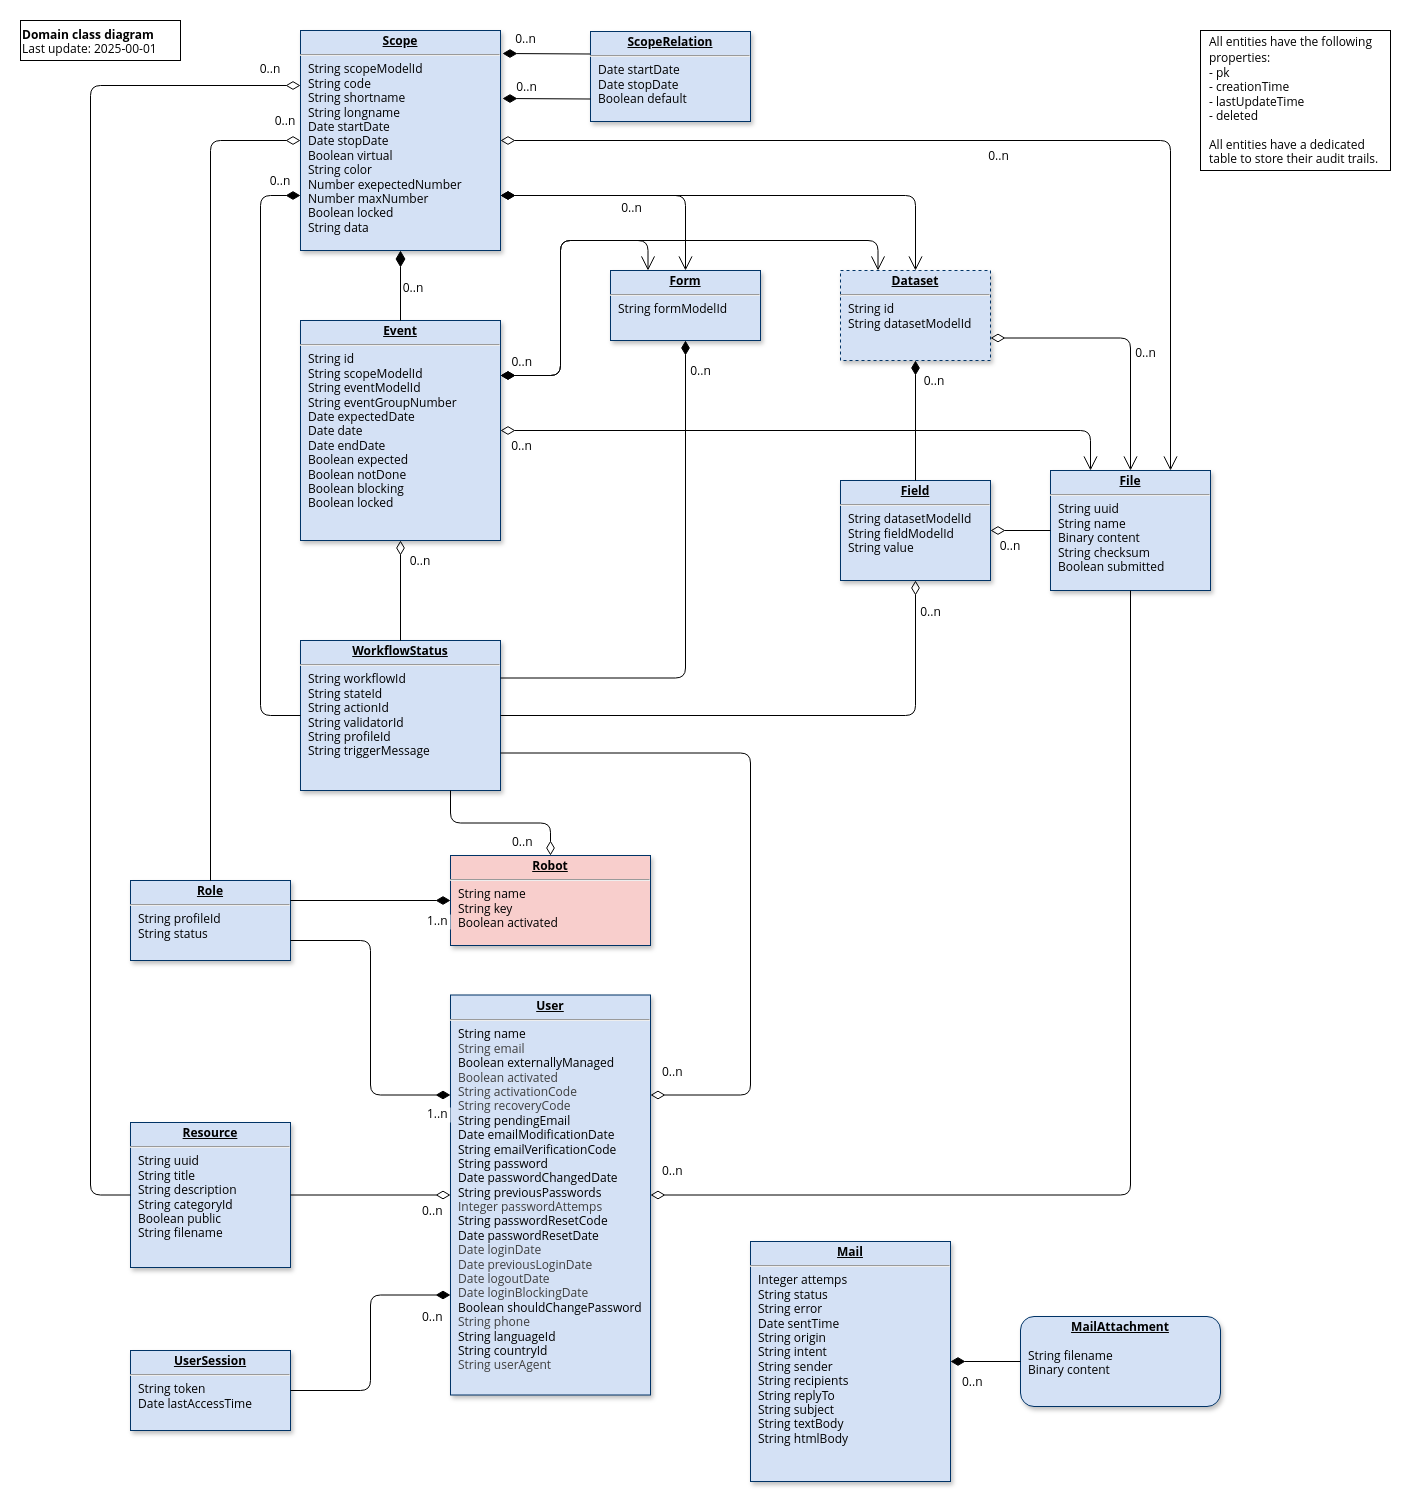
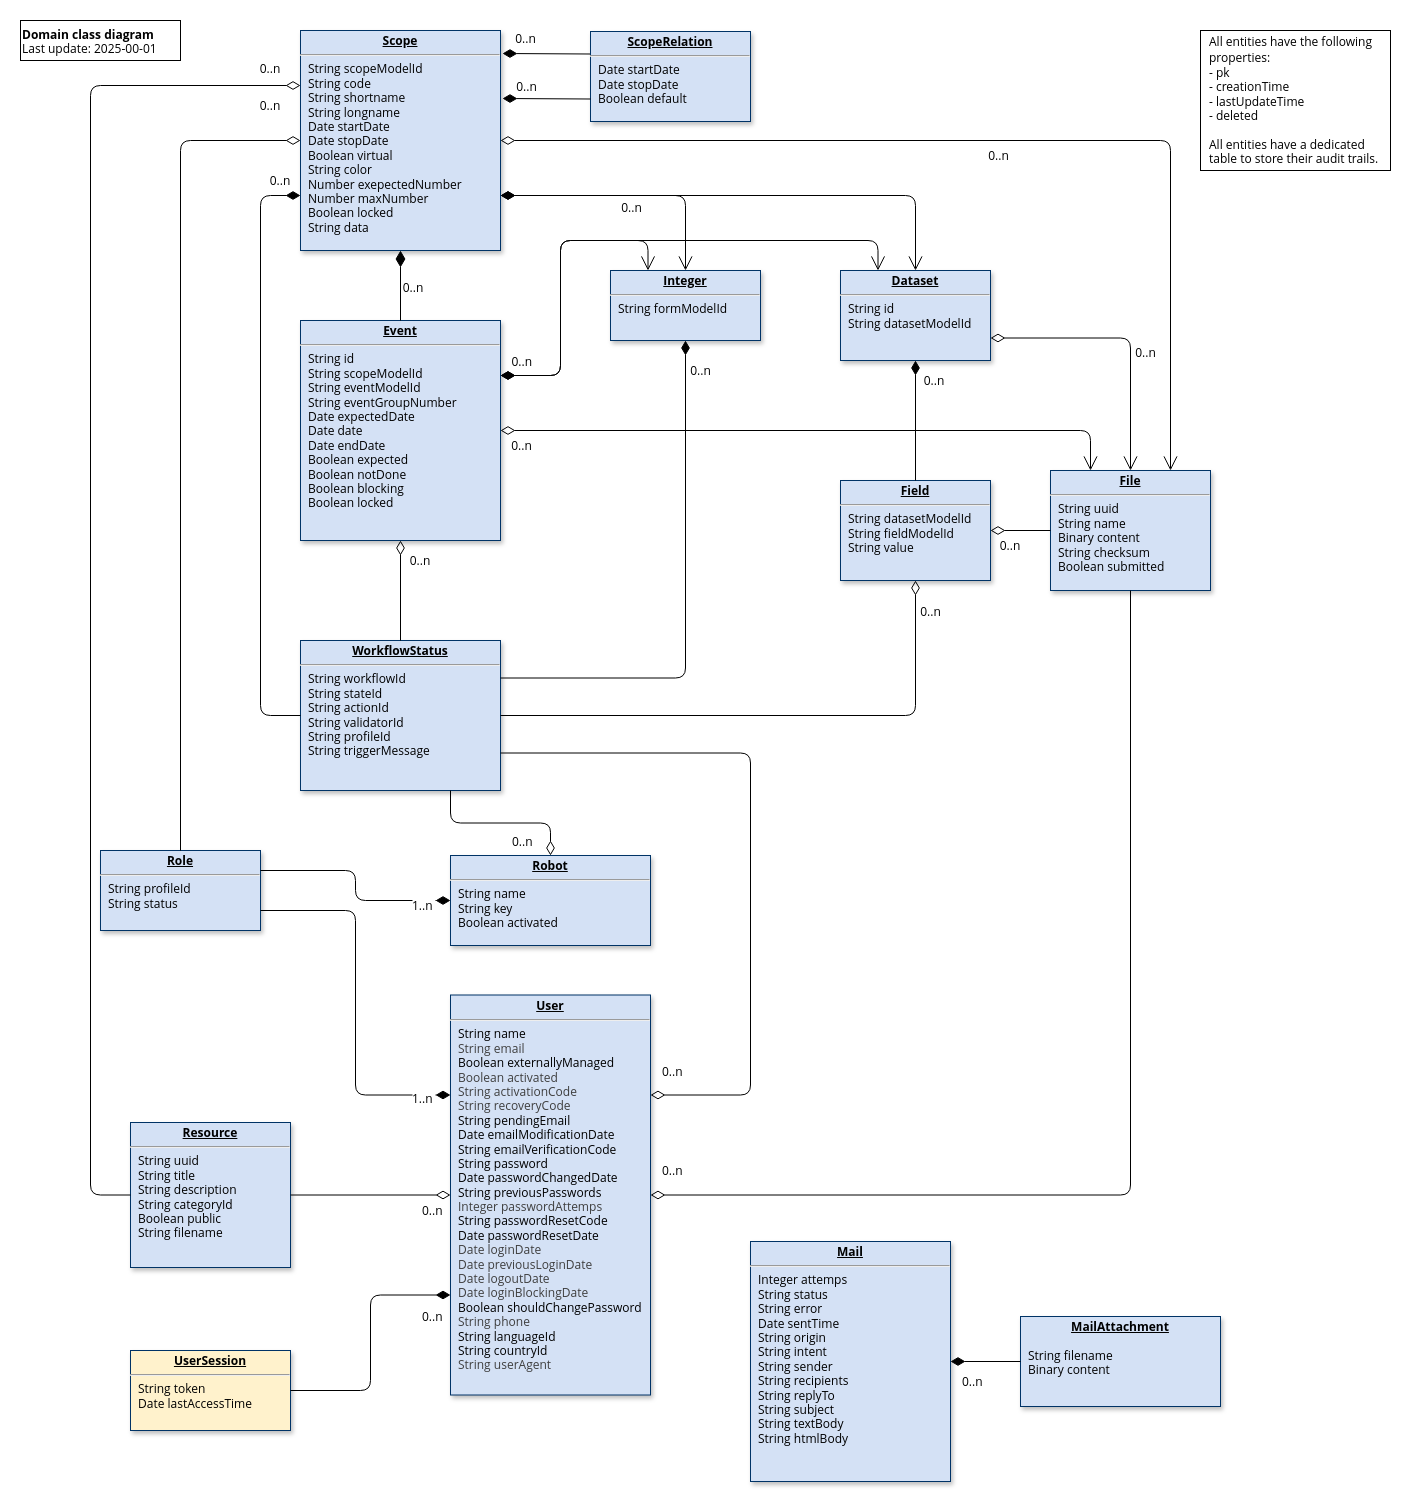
(666, 285) -> (666, 285)
(916, 316) -> (916, 316)
(551, 901) -> (551, 901)
(211, 921) -> (181, 891)
(1121, 1362) -> (1121, 1362)
(211, 1391) -> (211, 1391)
